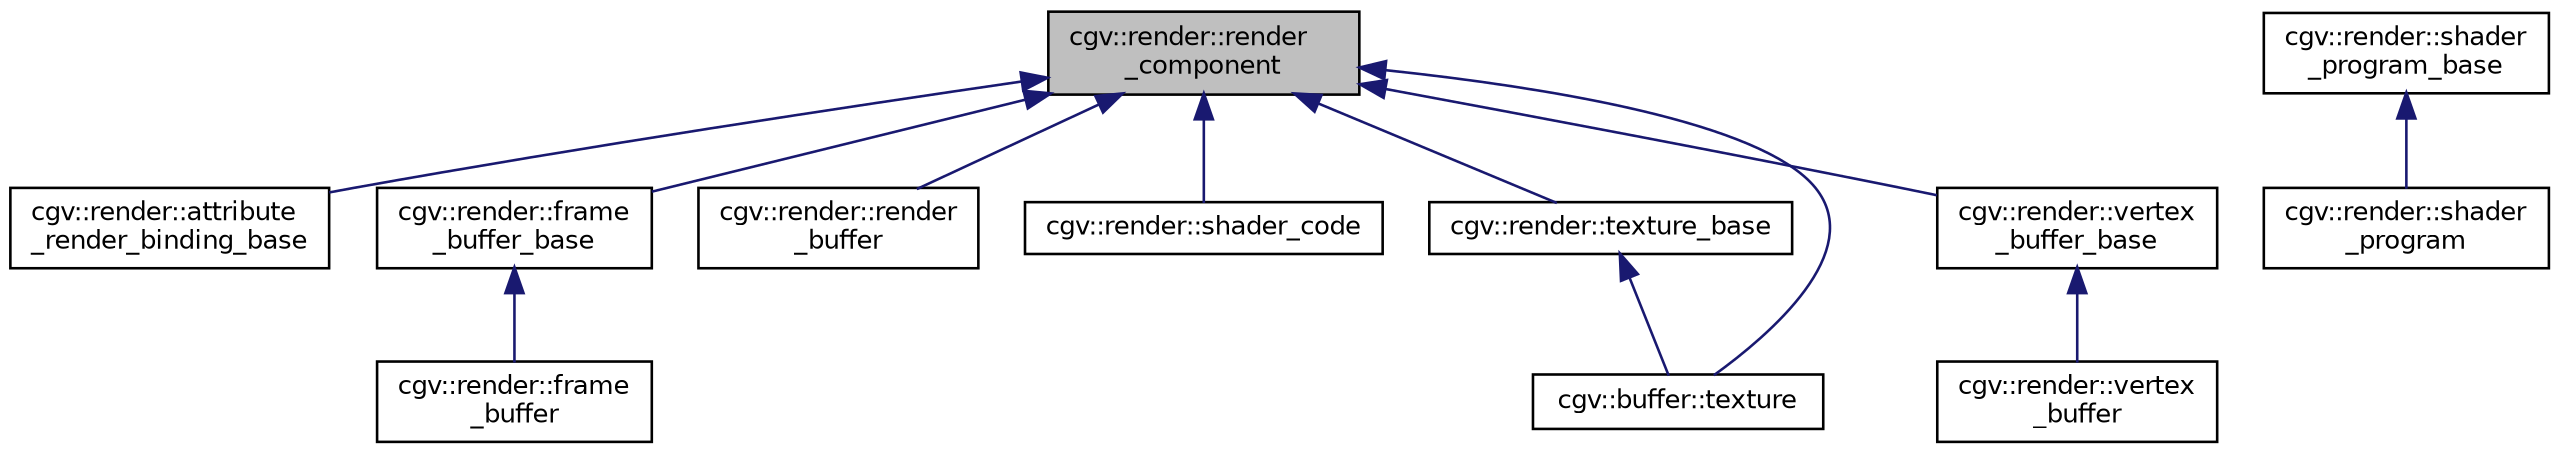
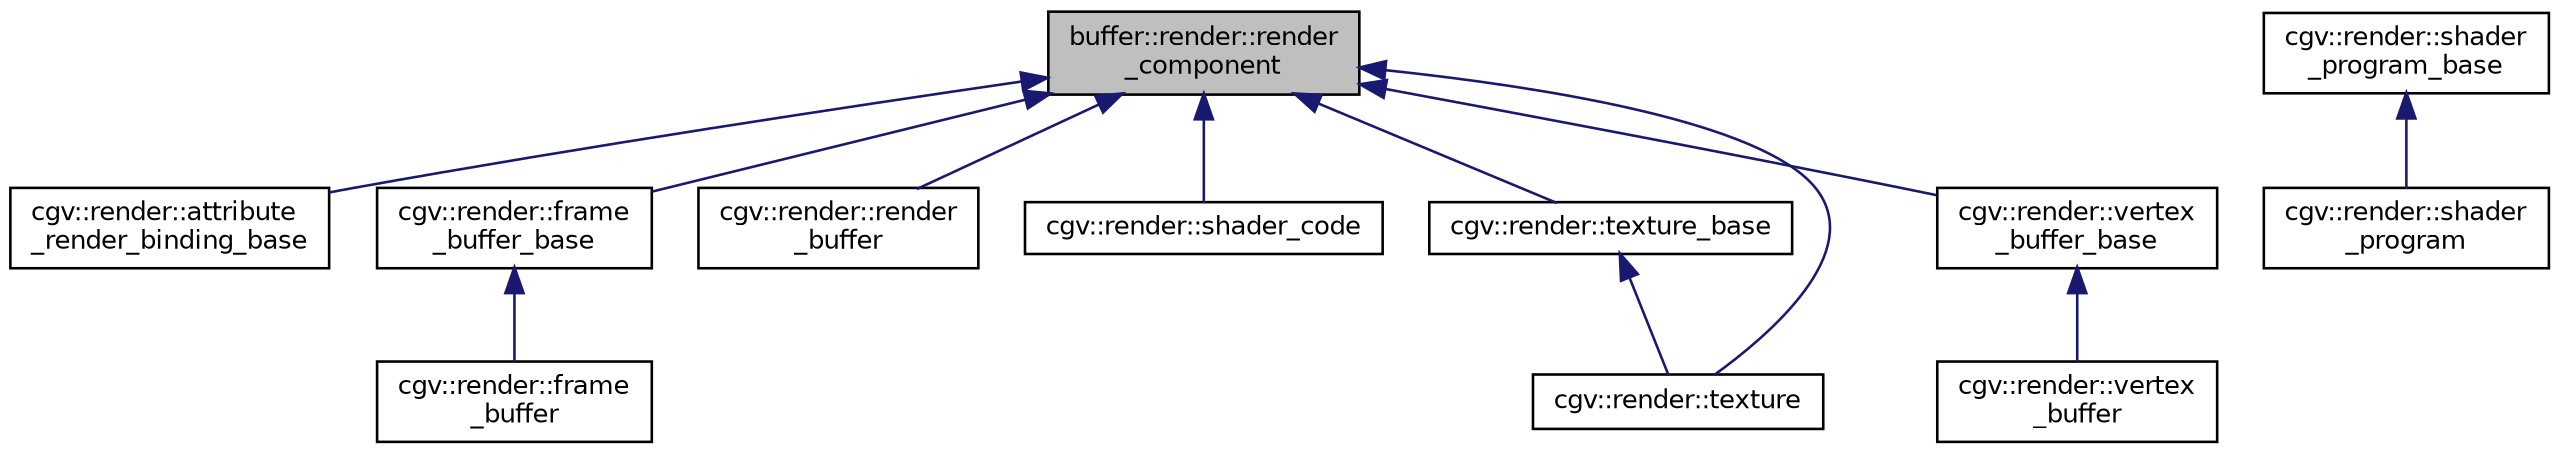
(1204, 53) -> (1204, 53)
(1678, 402) -> (1678, 402)
